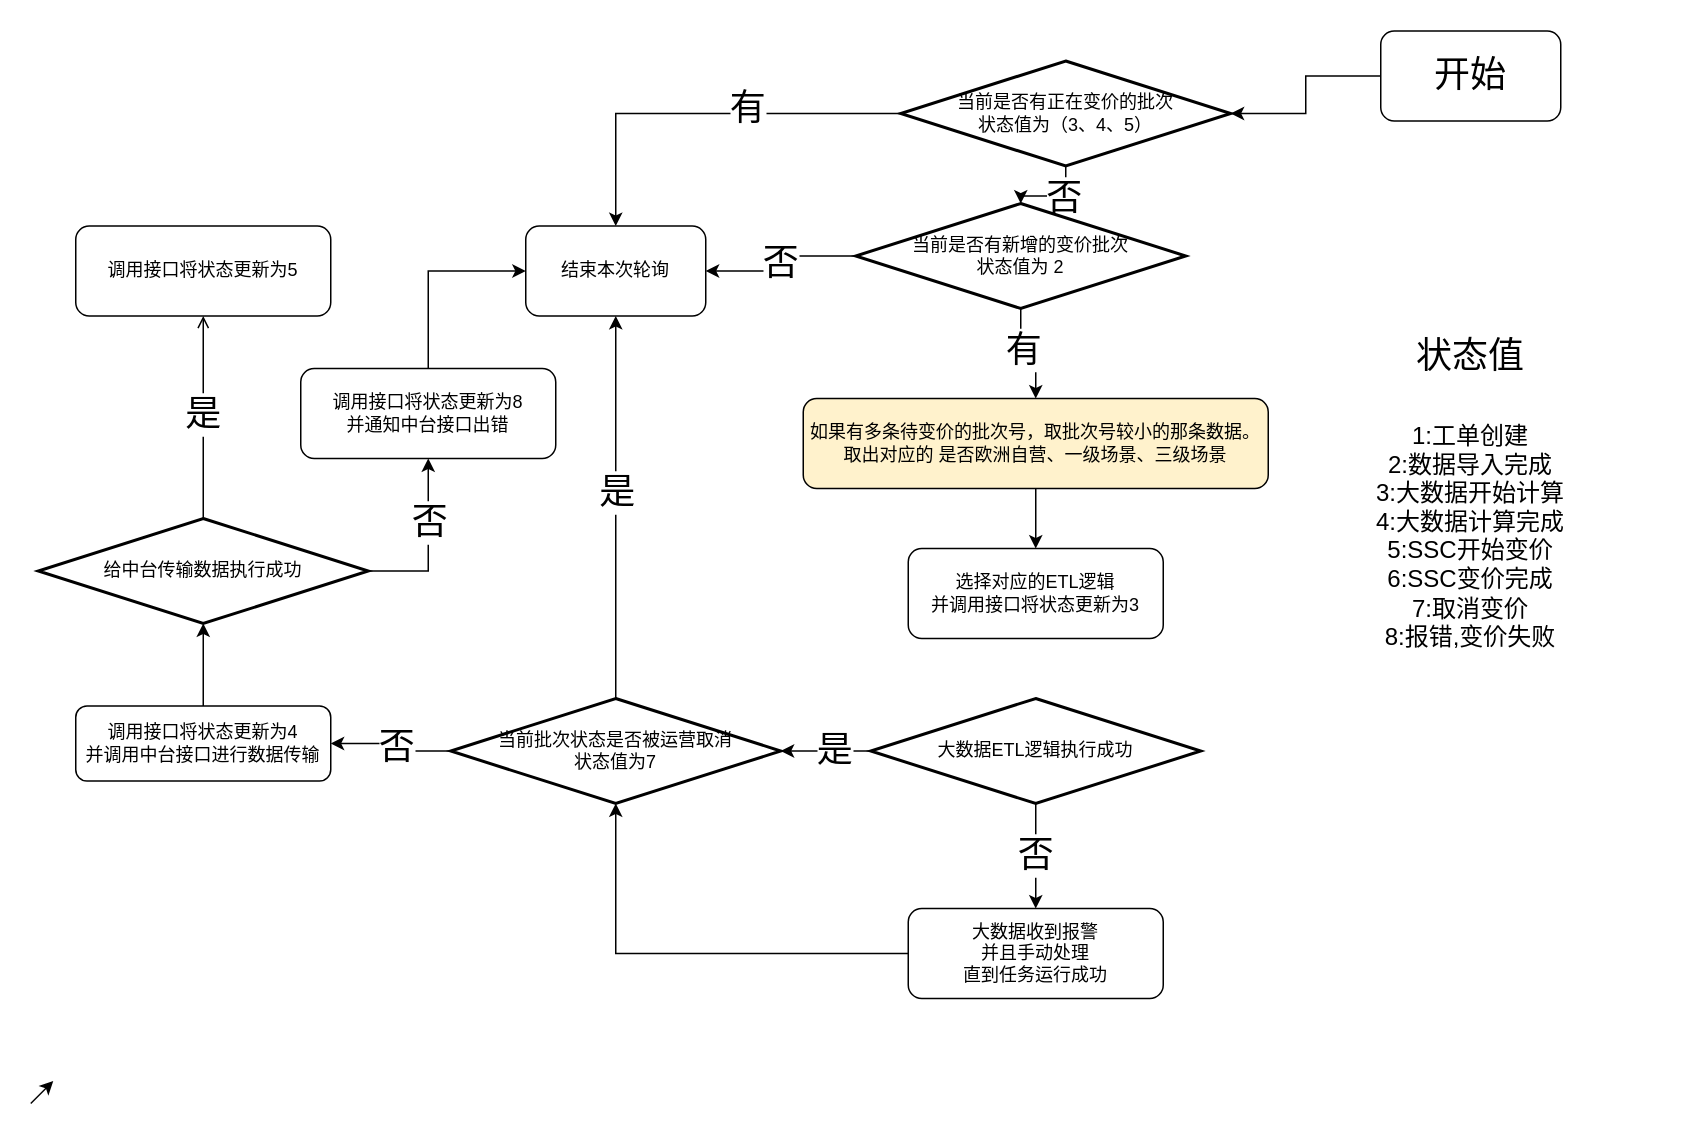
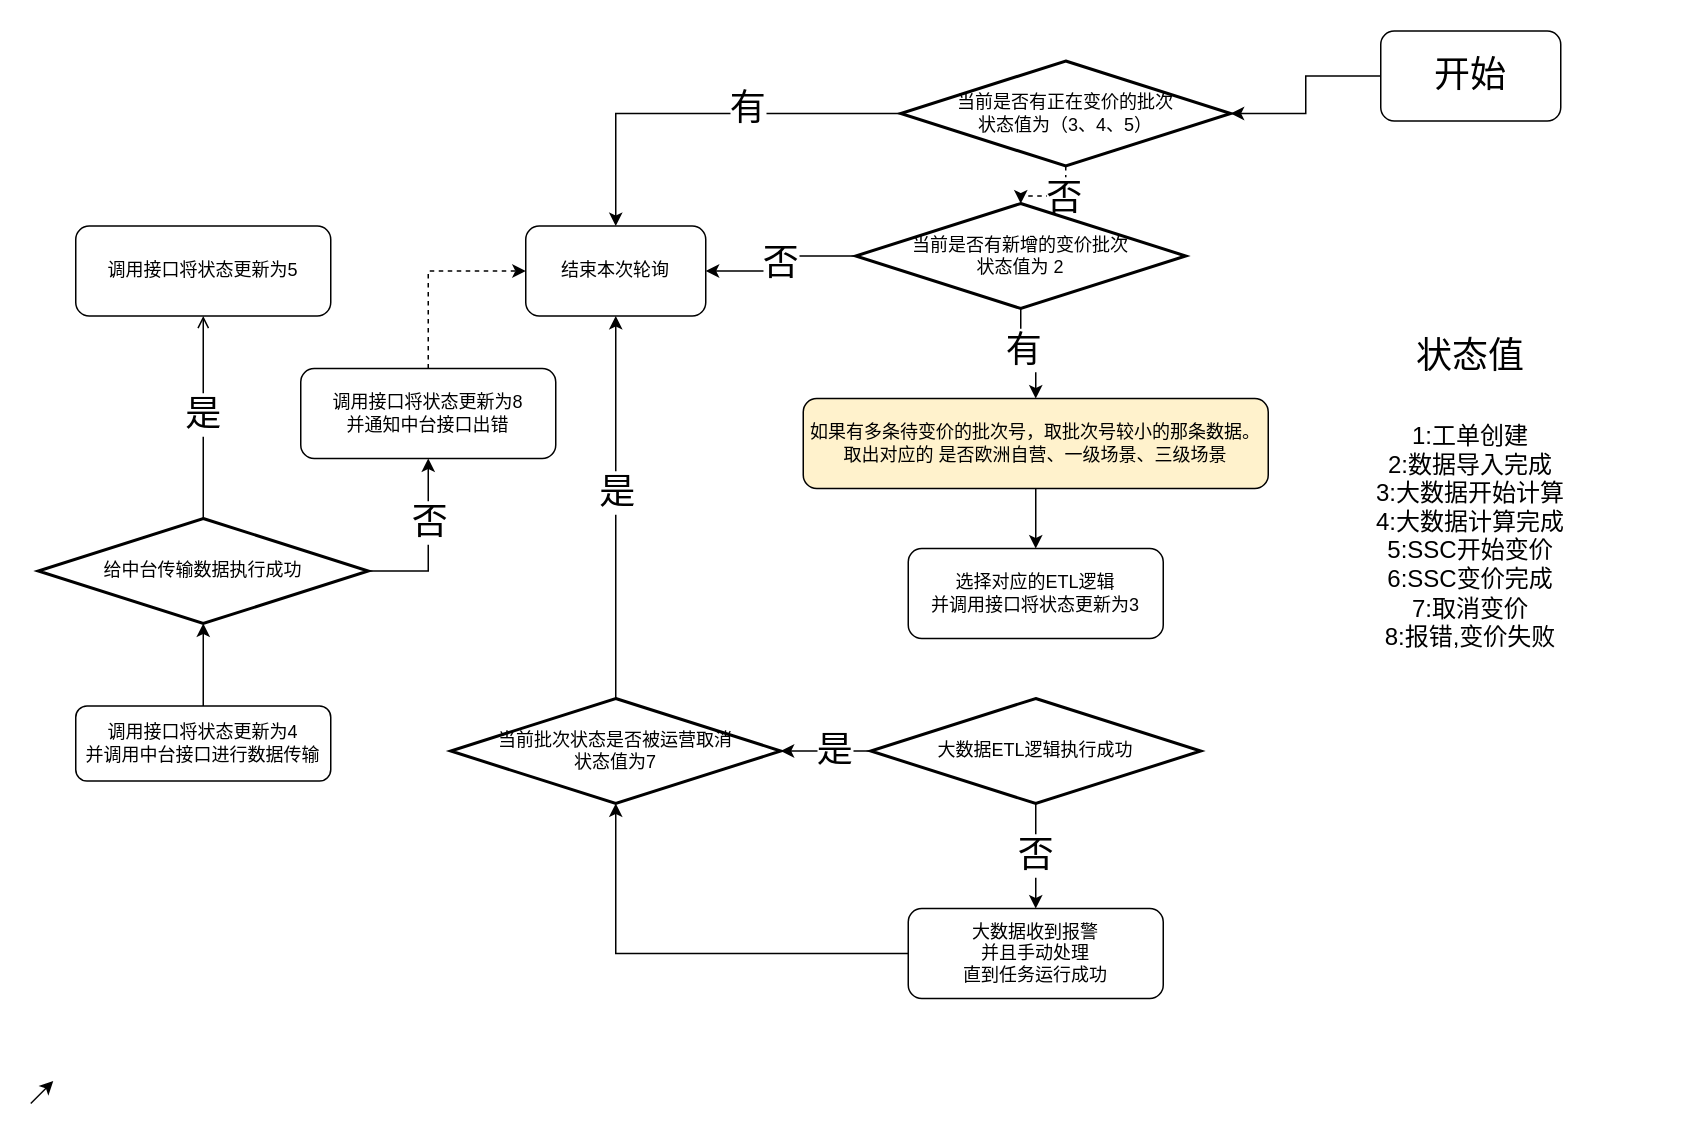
(1035, 196) -> (1035, 196)
(428, 277) -> (428, 277)
(391, 751) -> none
